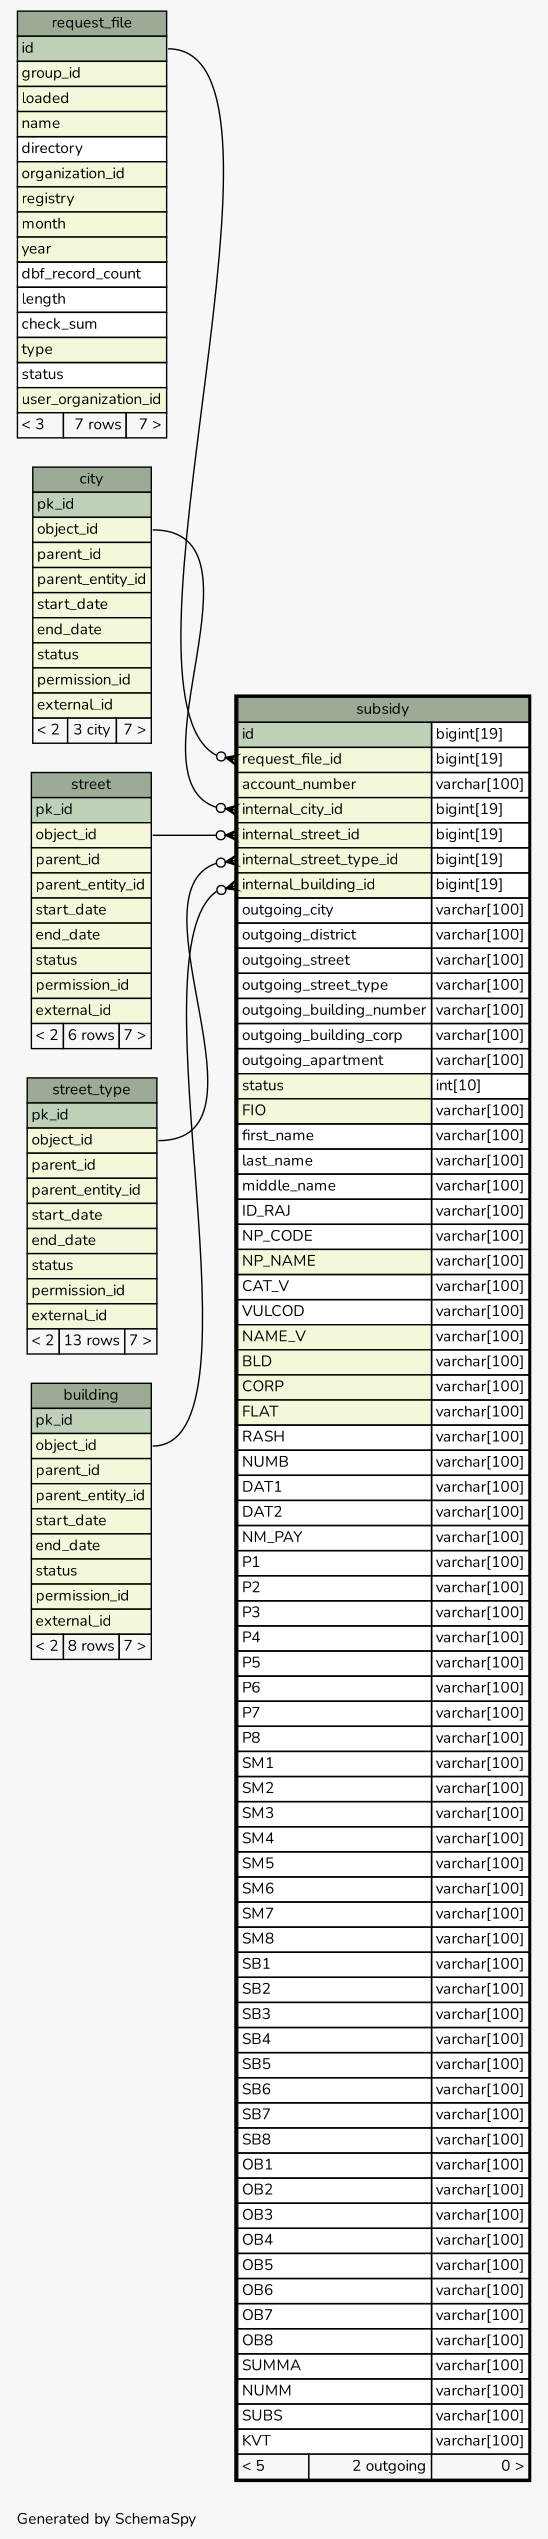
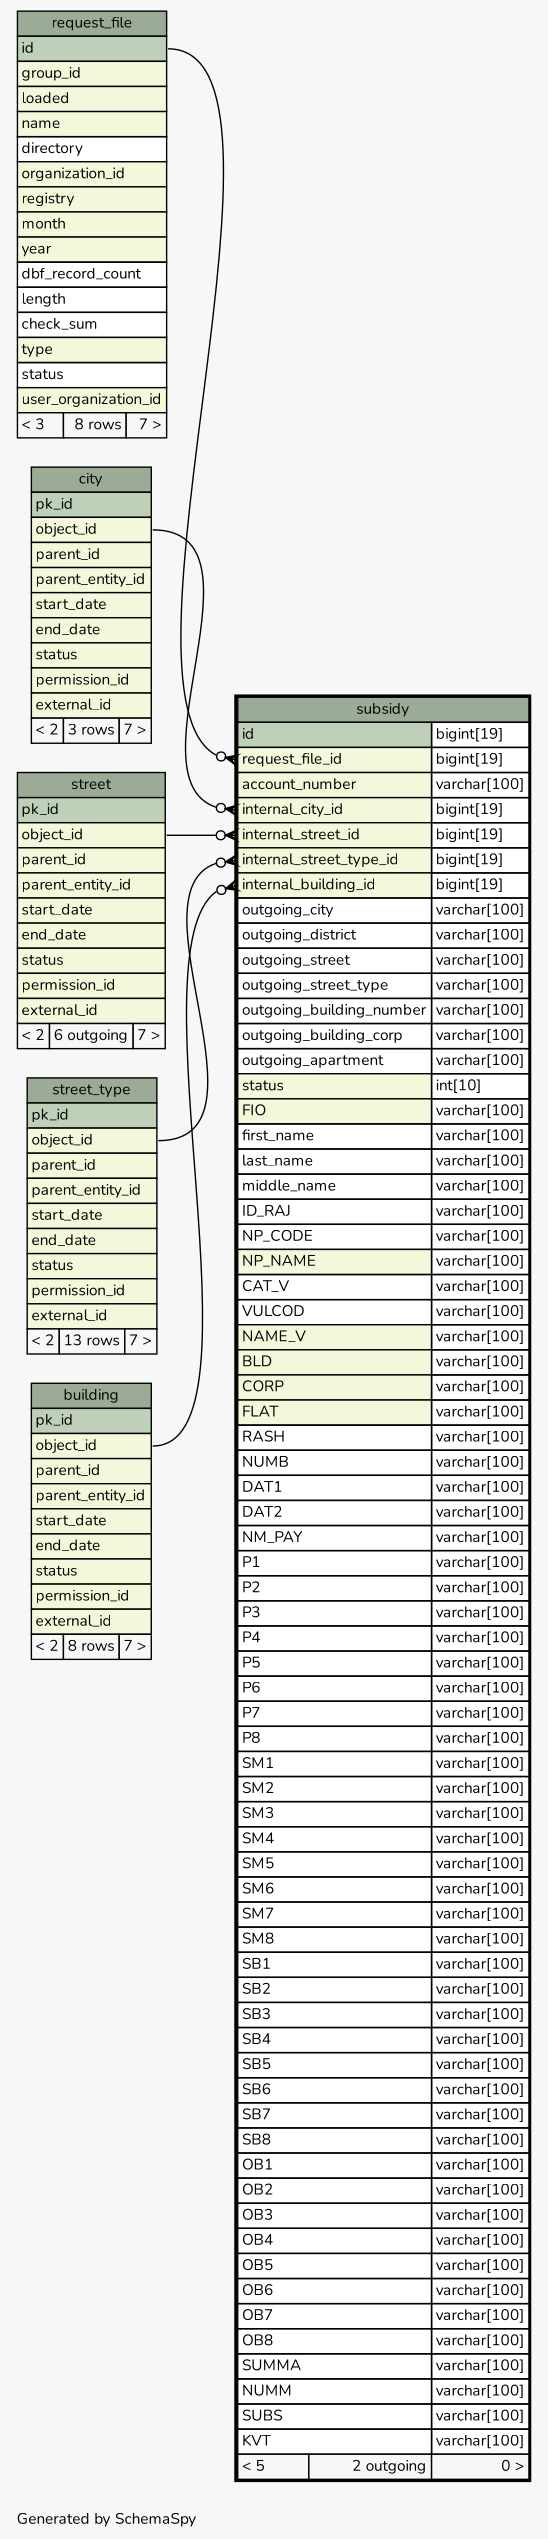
(98, 425) -> (98, 425)
(93, 730) -> (91, 730)
(91, 1035) -> (91, 1035)
